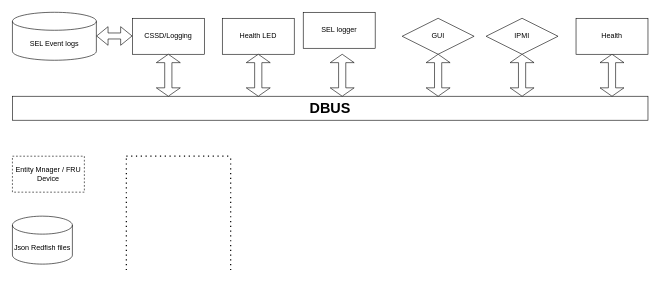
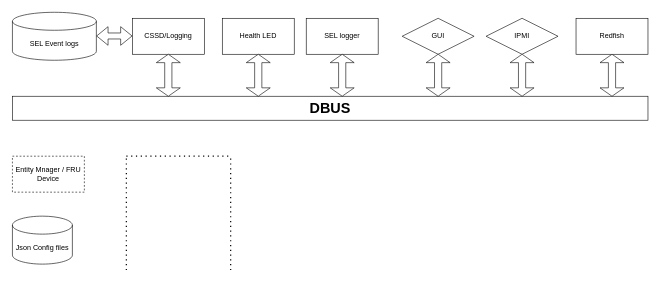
(339, 30) -> (342, 36)
(612, 36) -> (612, 36)
(42, 248) -> (42, 248)
